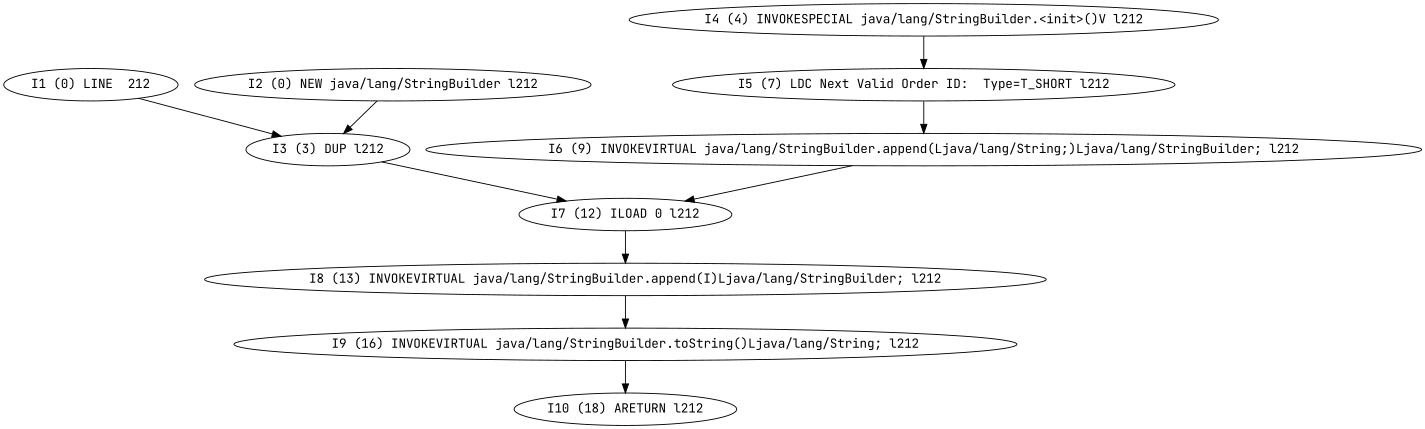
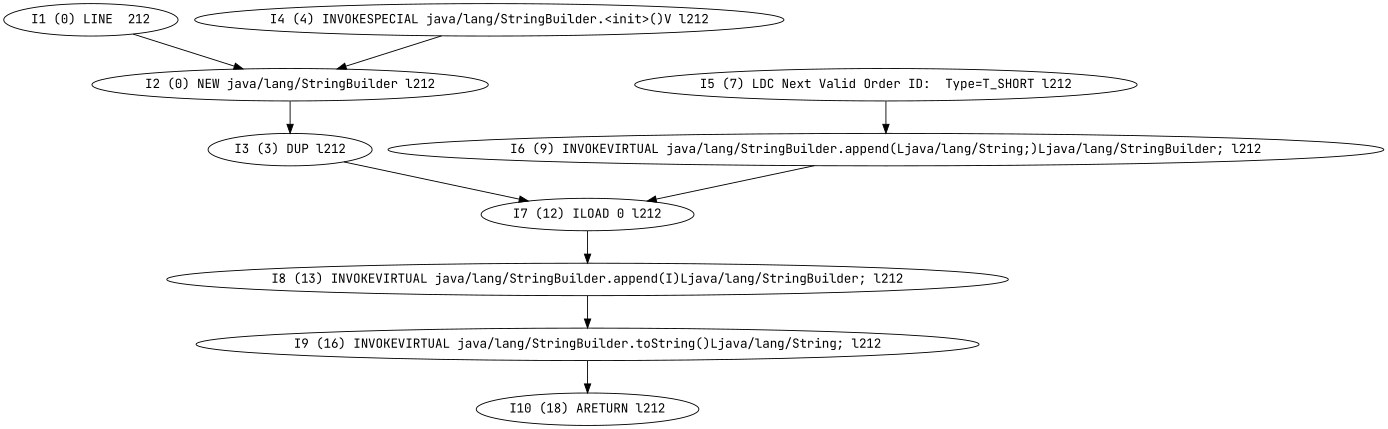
(924, 48) -> (394, 51)
(205, 116) -> (184, 50)
